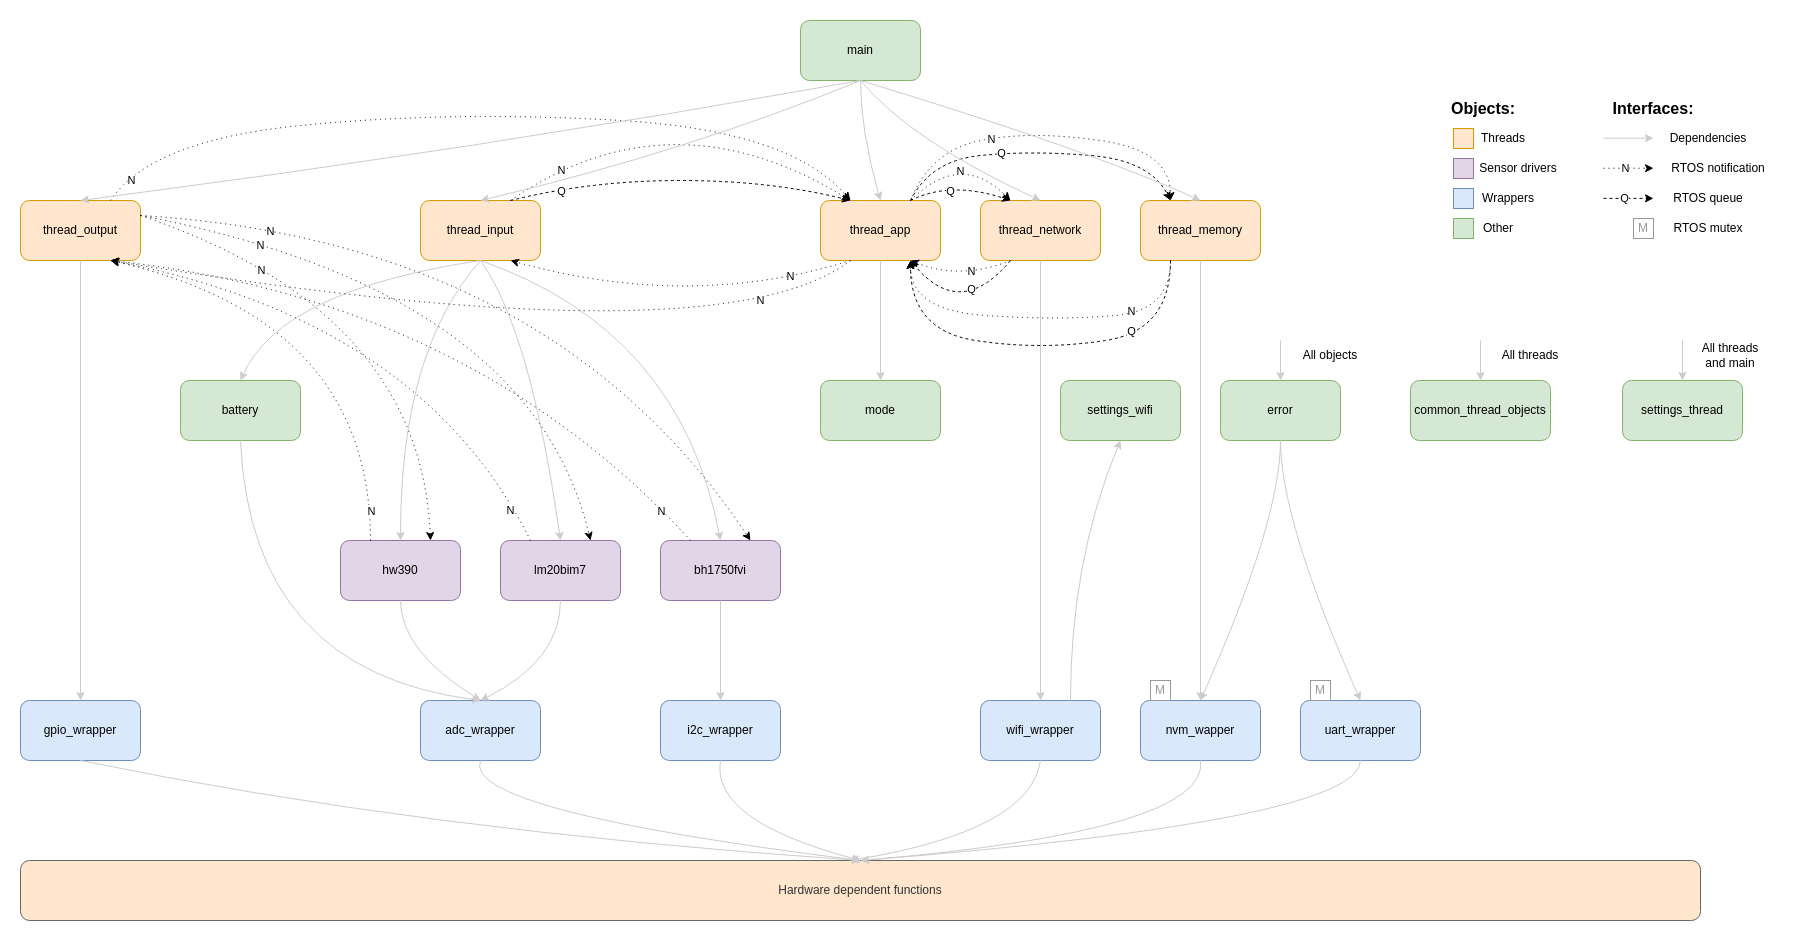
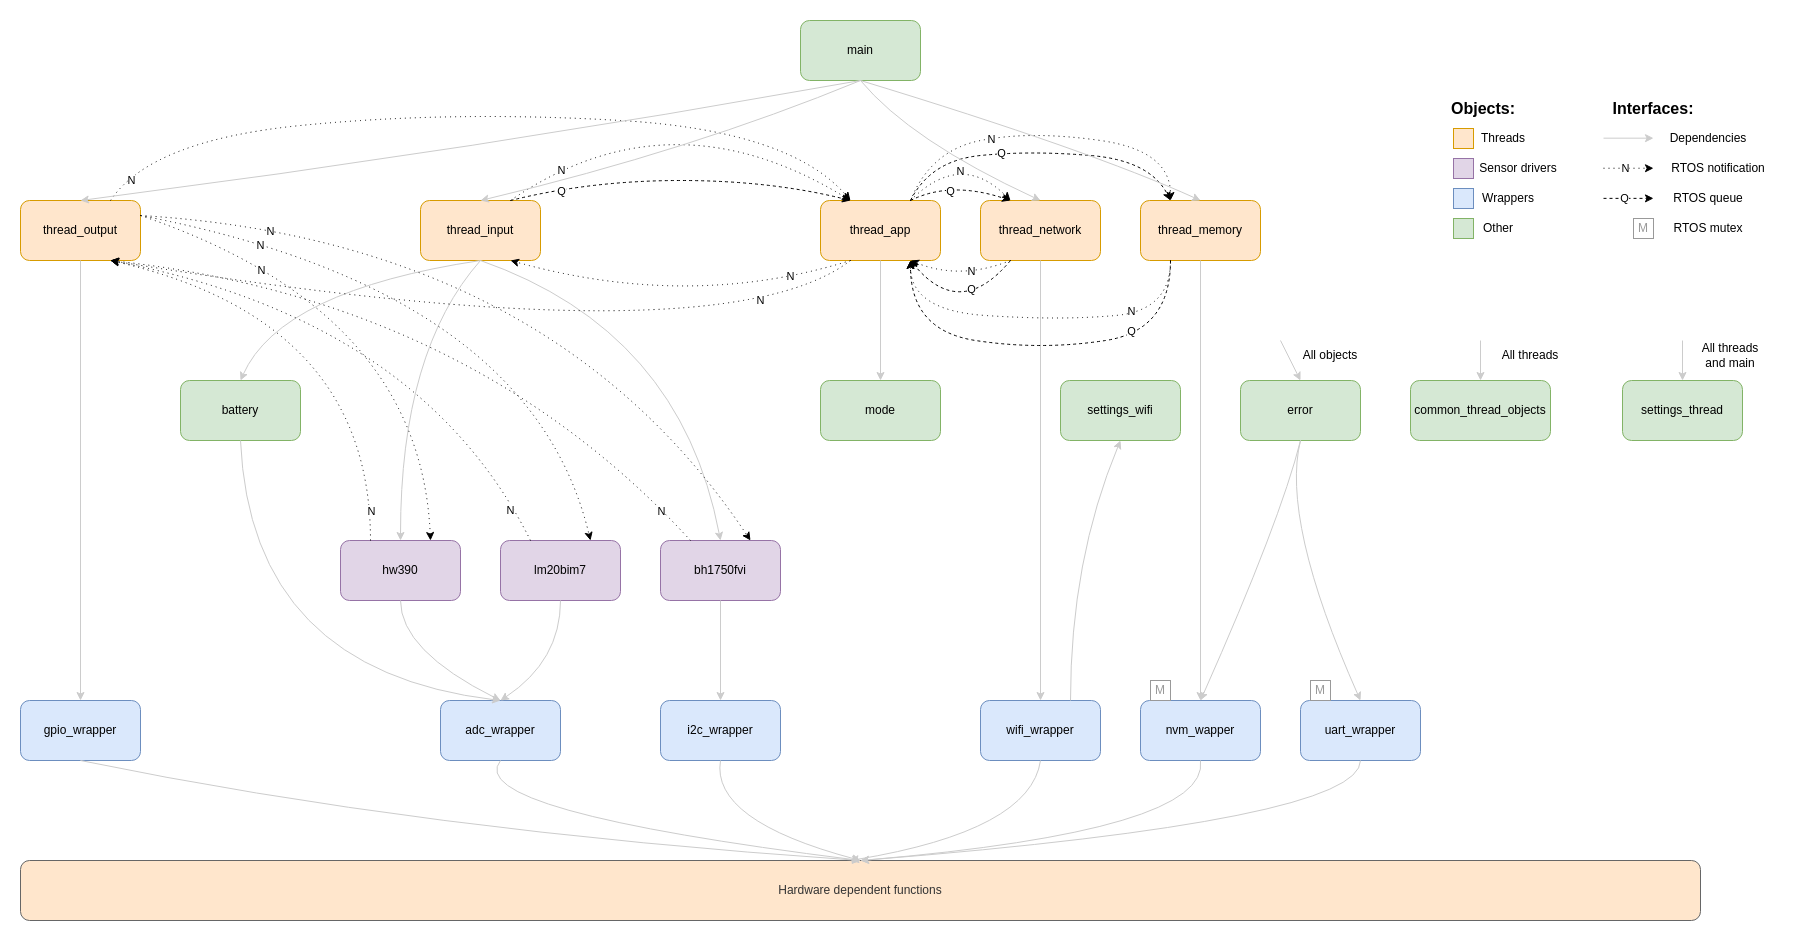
(866, 139) -> none
(518, 340) -> none
(1281, 411) -> (1301, 411)
(481, 731) -> (501, 731)
